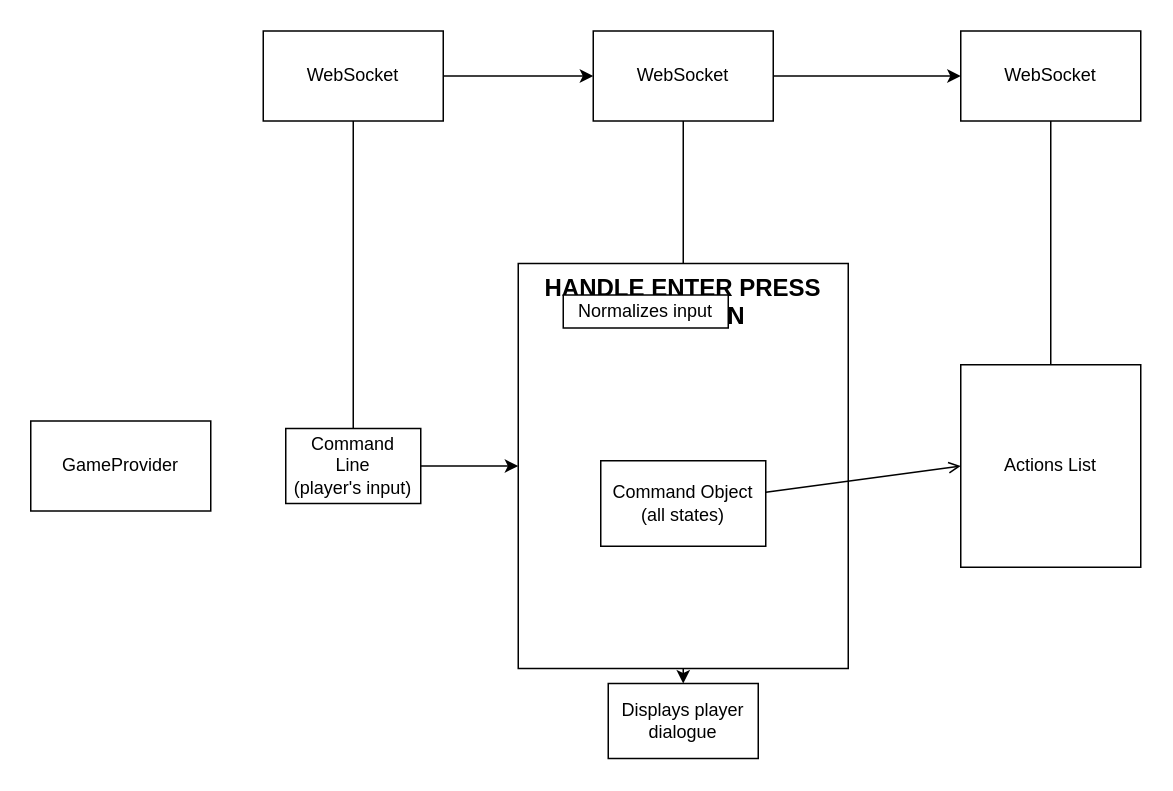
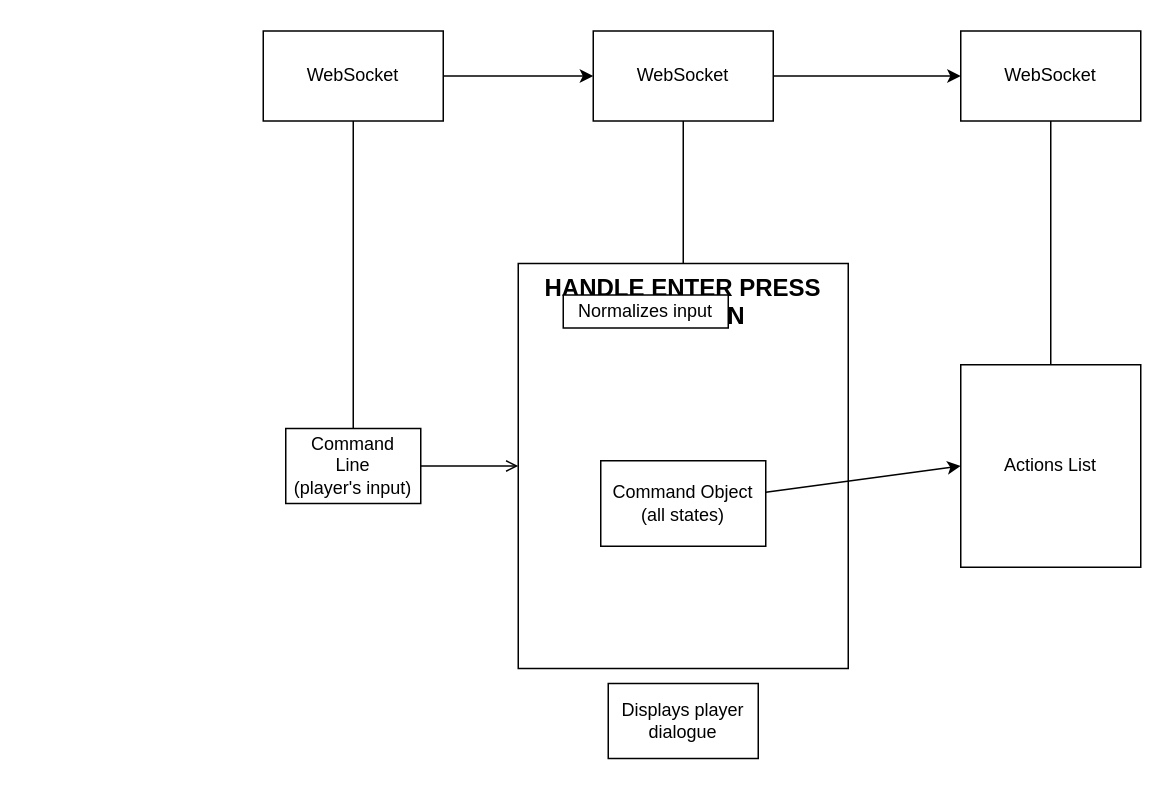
(121, 466) -> none
(507, 466) -> (509, 466)
(951, 467) -> (949, 467)
(683, 670) -> none
